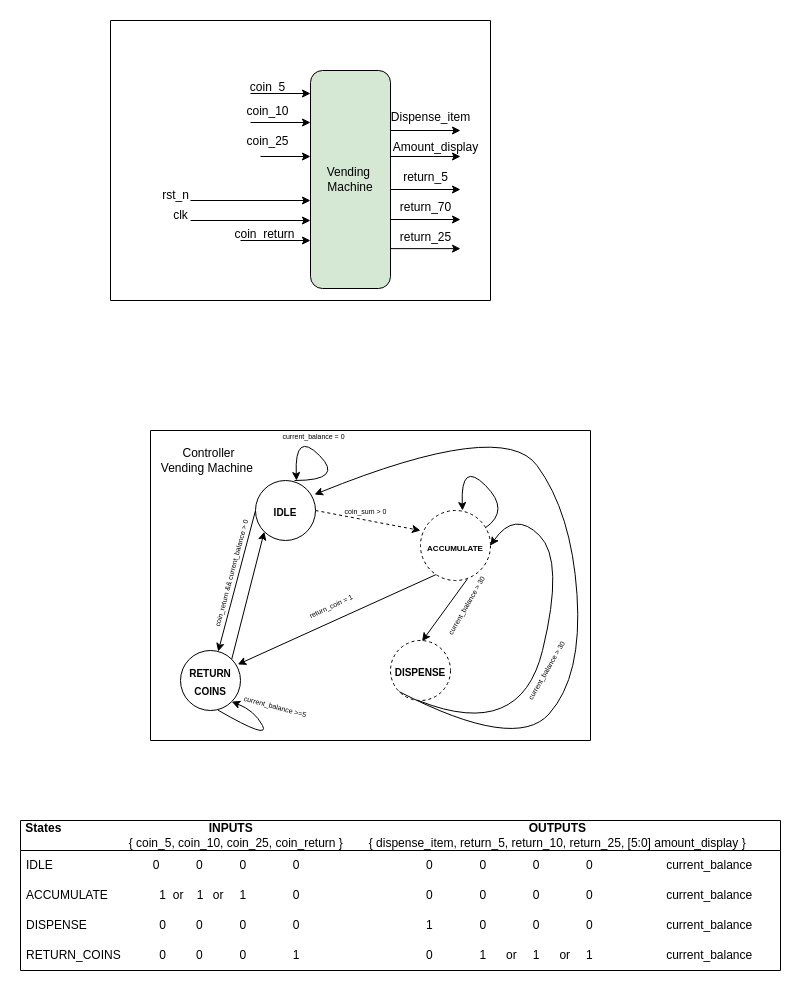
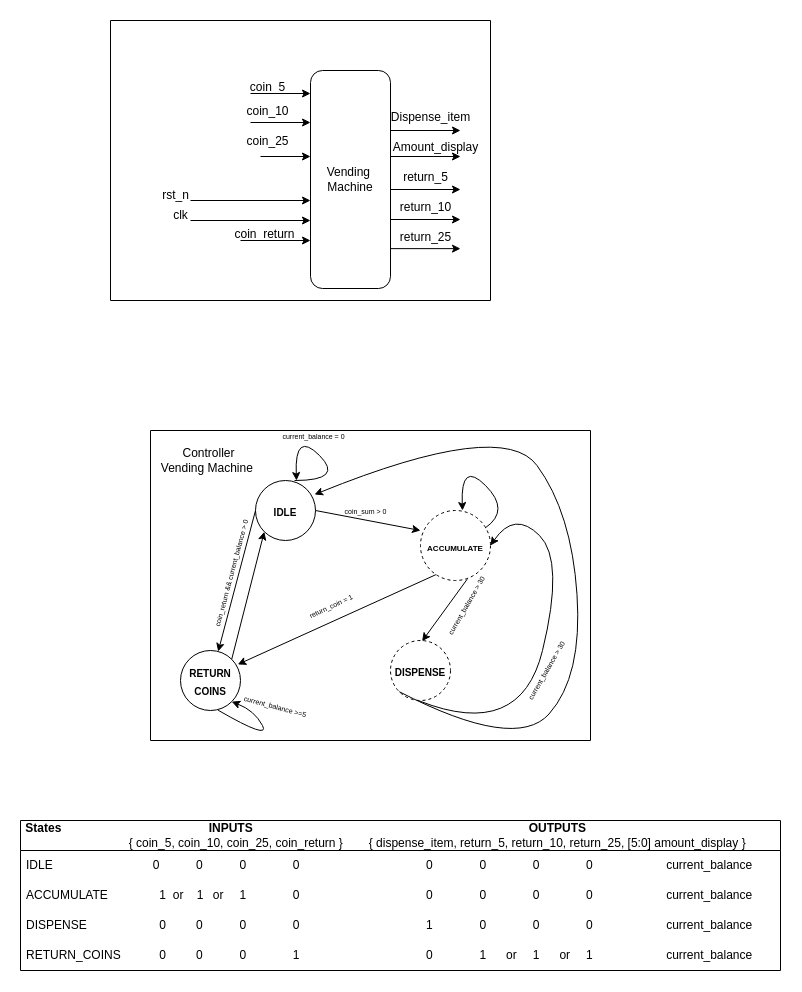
(351, 180) -> (351, 180)
(426, 208) -> (426, 208)
(364, 520) -> (364, 520)
